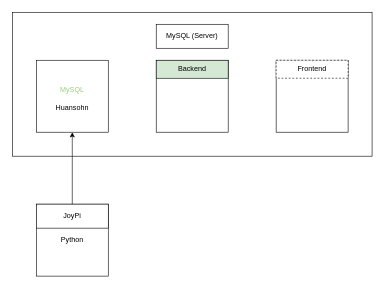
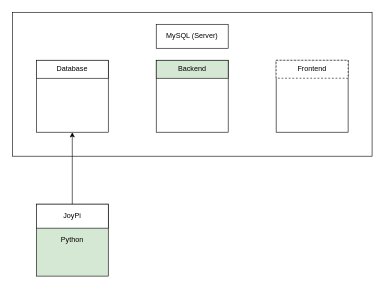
none -> (72, 69)
(72, 90) -> none
(72, 108) -> none
(72, 240) -> (72, 240)
